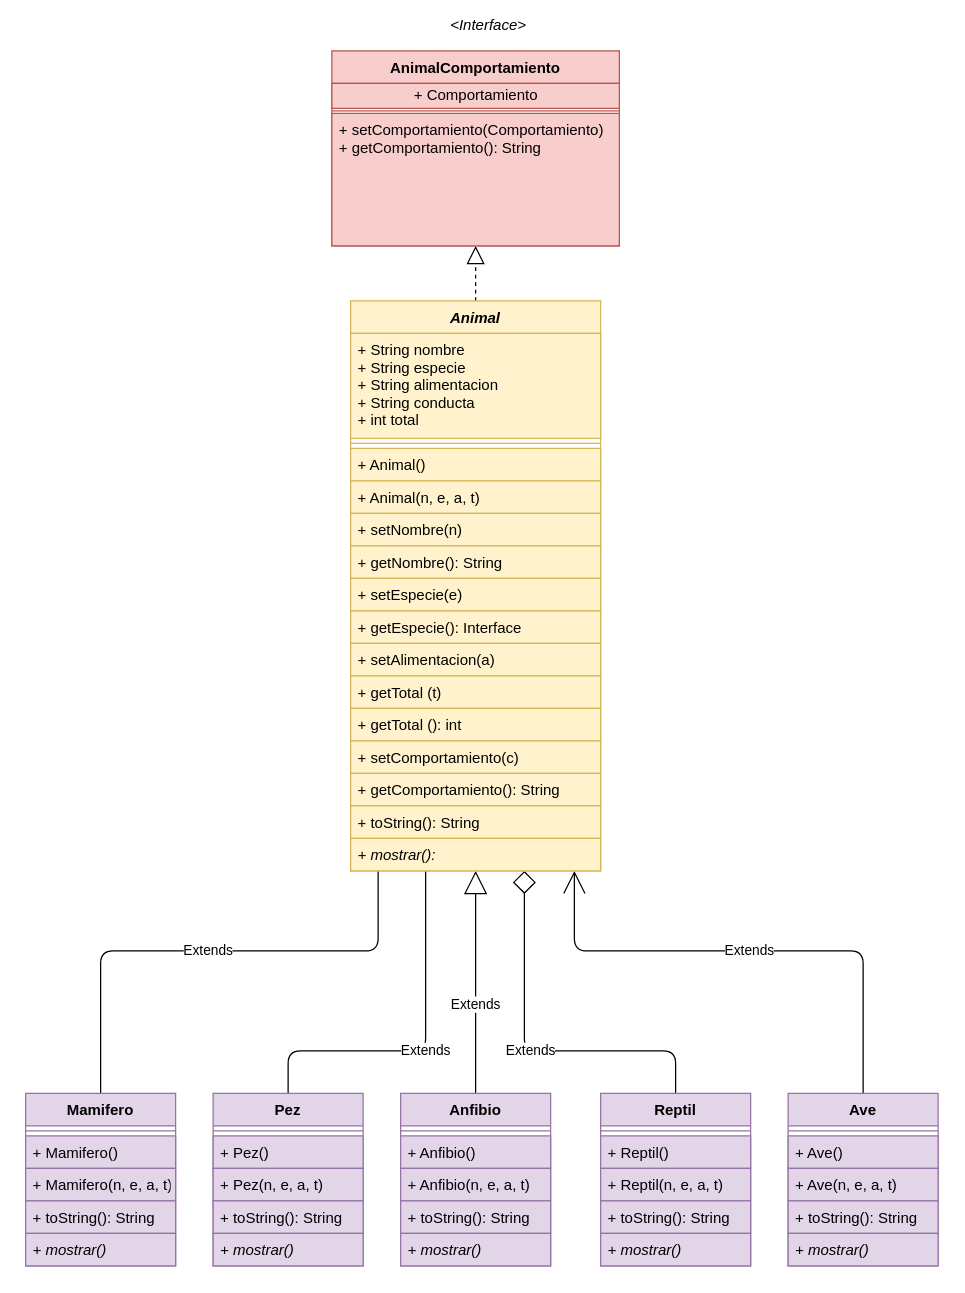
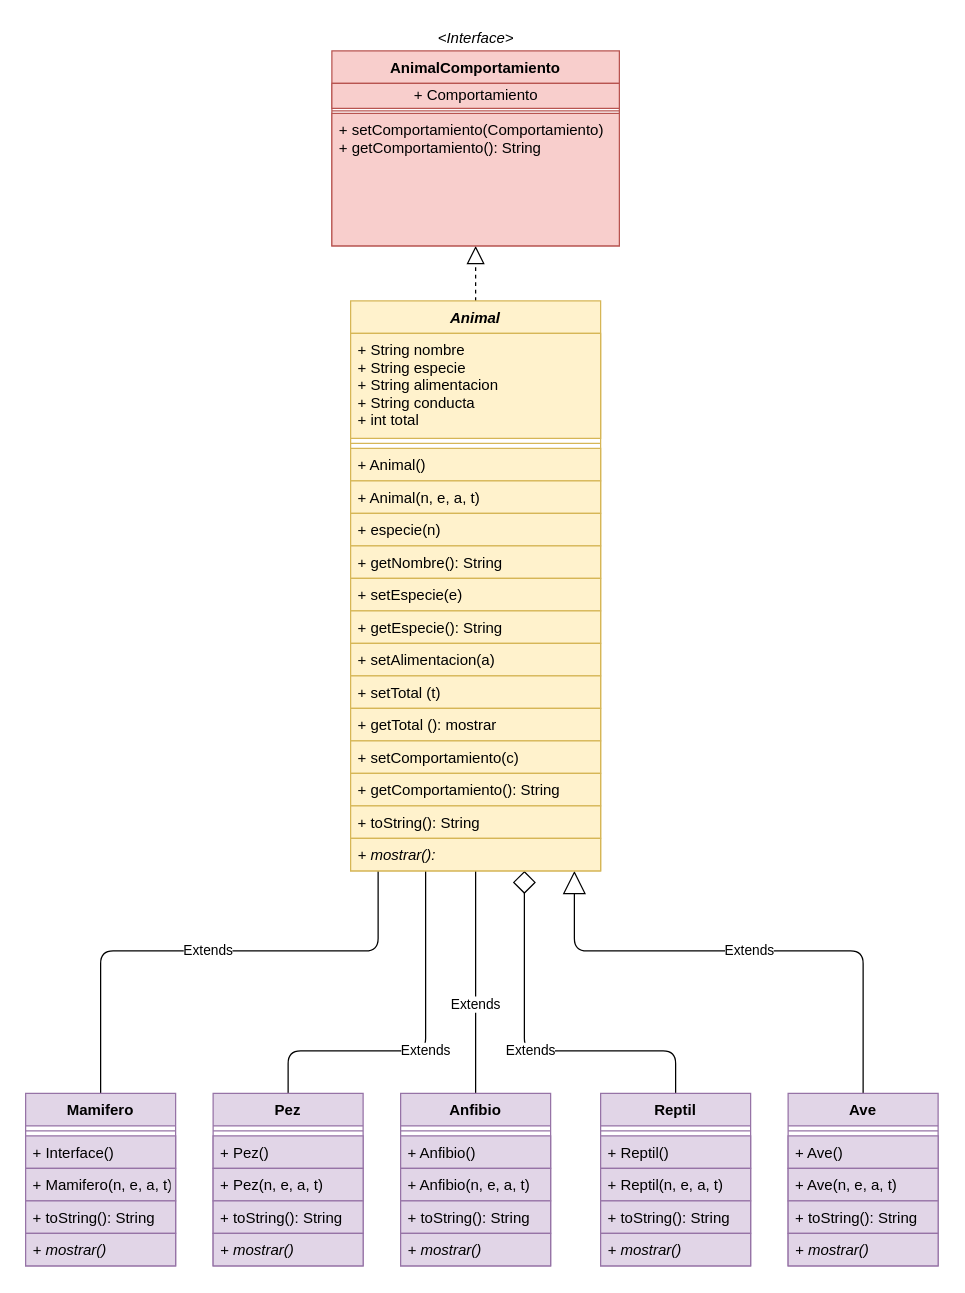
(488, 26) -> (476, 38)
(414, 530) -> (404, 530)
(455, 628) -> (440, 628)
(410, 693) -> (410, 693)
(421, 725) -> (440, 725)
(574, 885) -> (574, 894)
(476, 894) -> (476, 884)
(79, 1153) -> (85, 1153)
